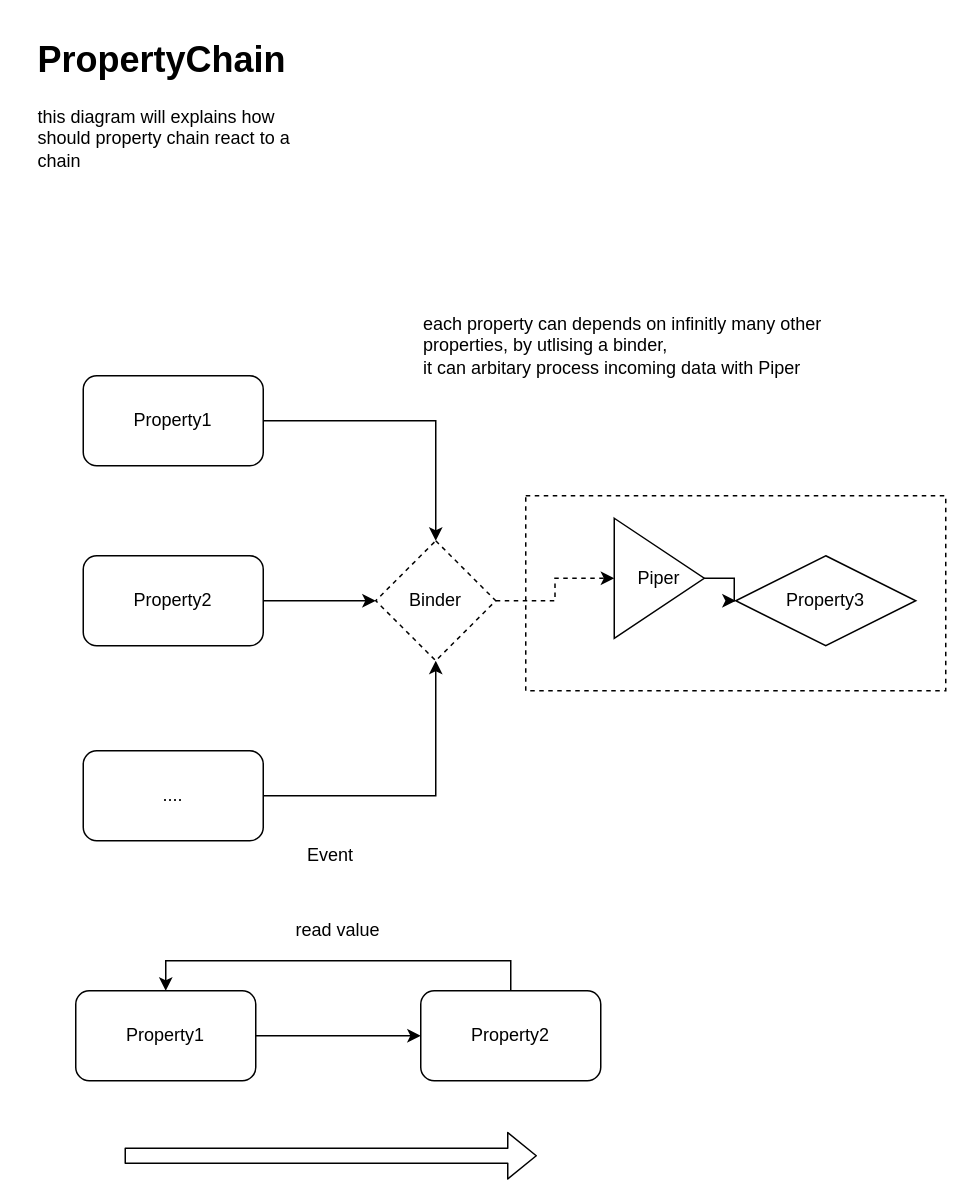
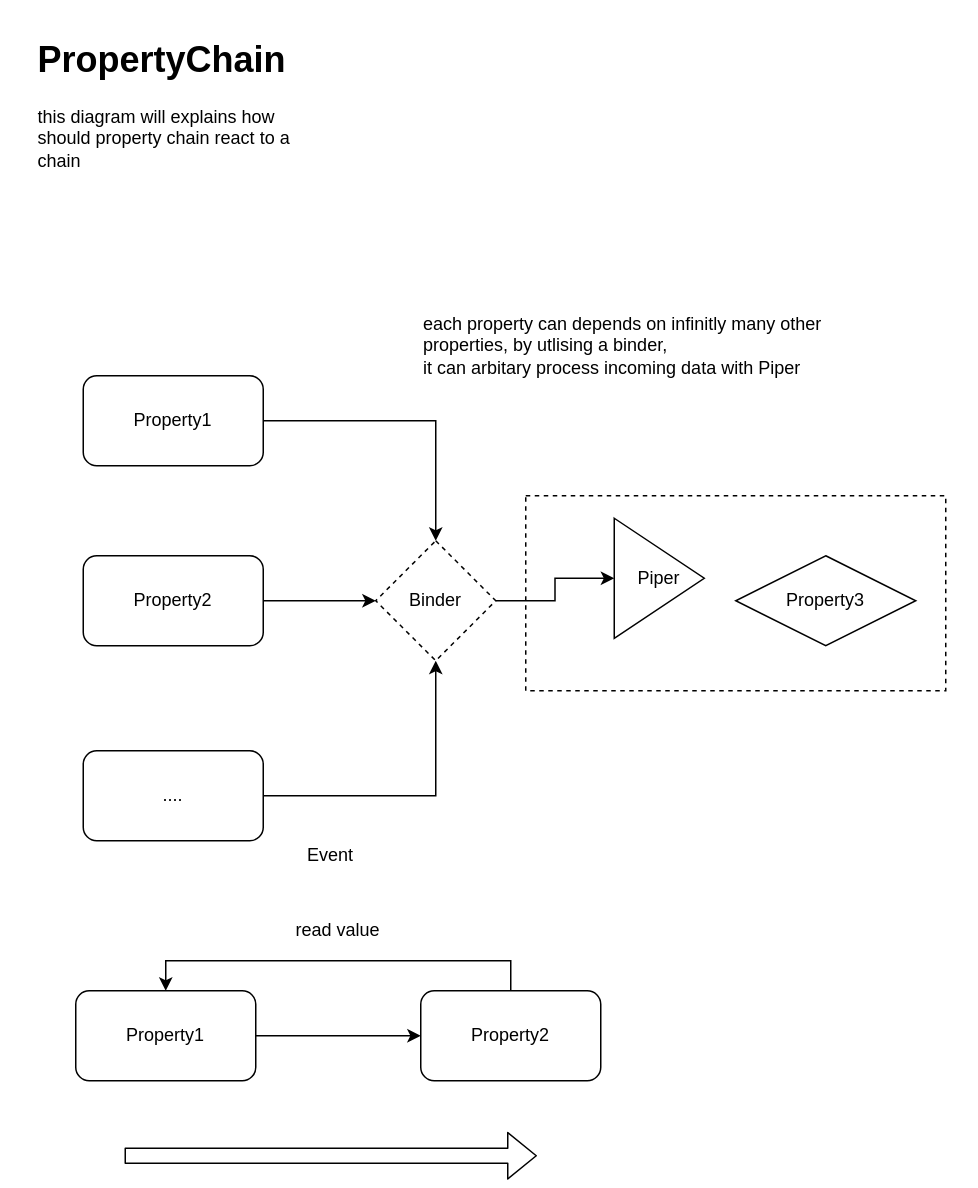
(734, 578) -> none
(555, 597) -> (555, 597)
